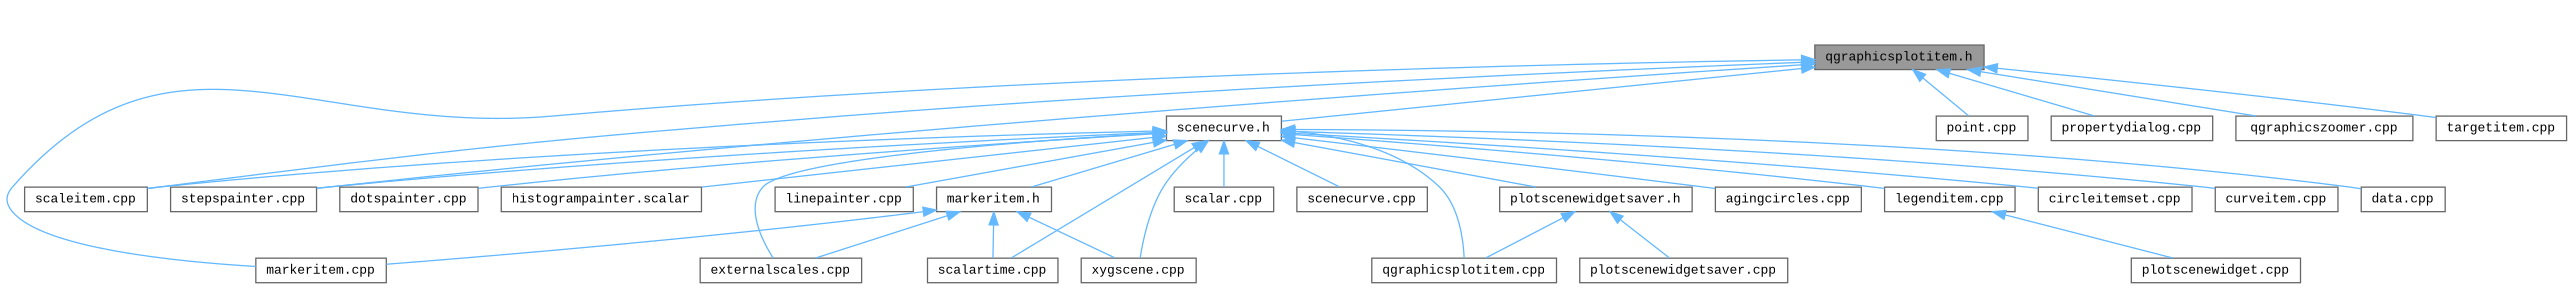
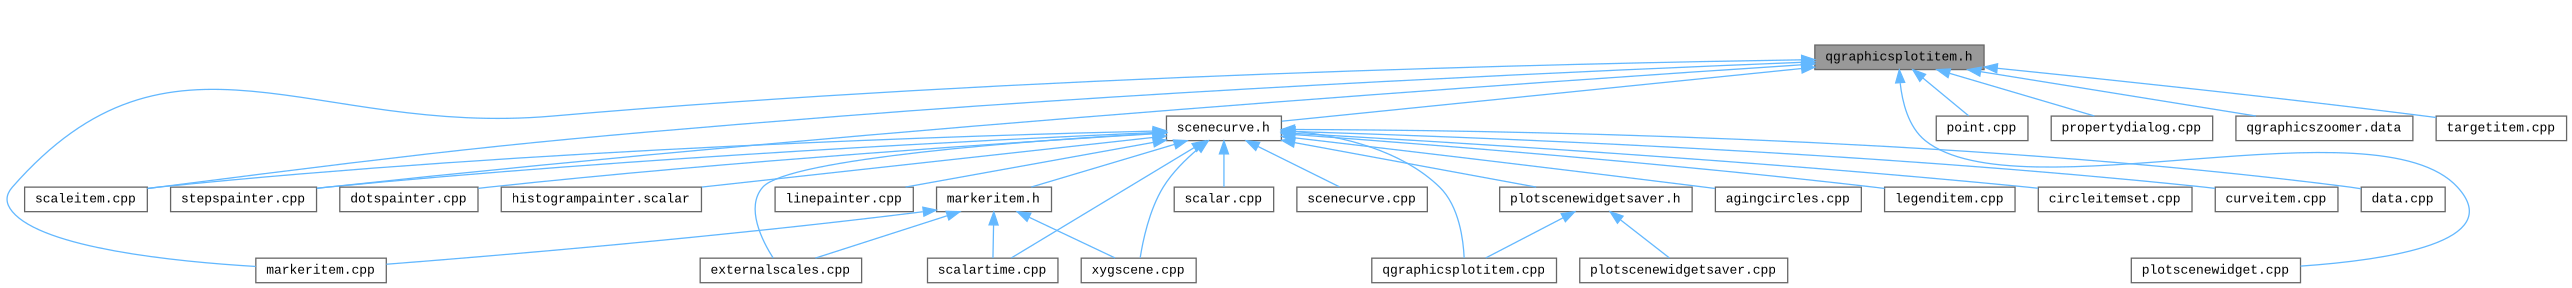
(2324, 128) -> (2324, 128)
(2089, 237) -> (2267, 154)
